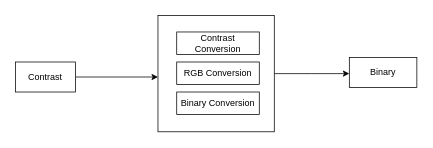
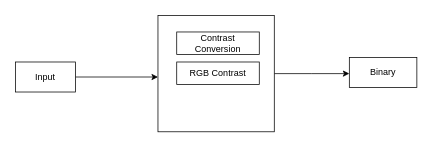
(218, 73) -> (218, 73)
(45, 77) -> (45, 77)
(218, 103) -> none
